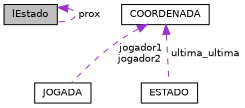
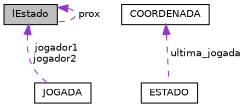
(103, 53) -> (31, 62)
(204, 54) -> (204, 54)
